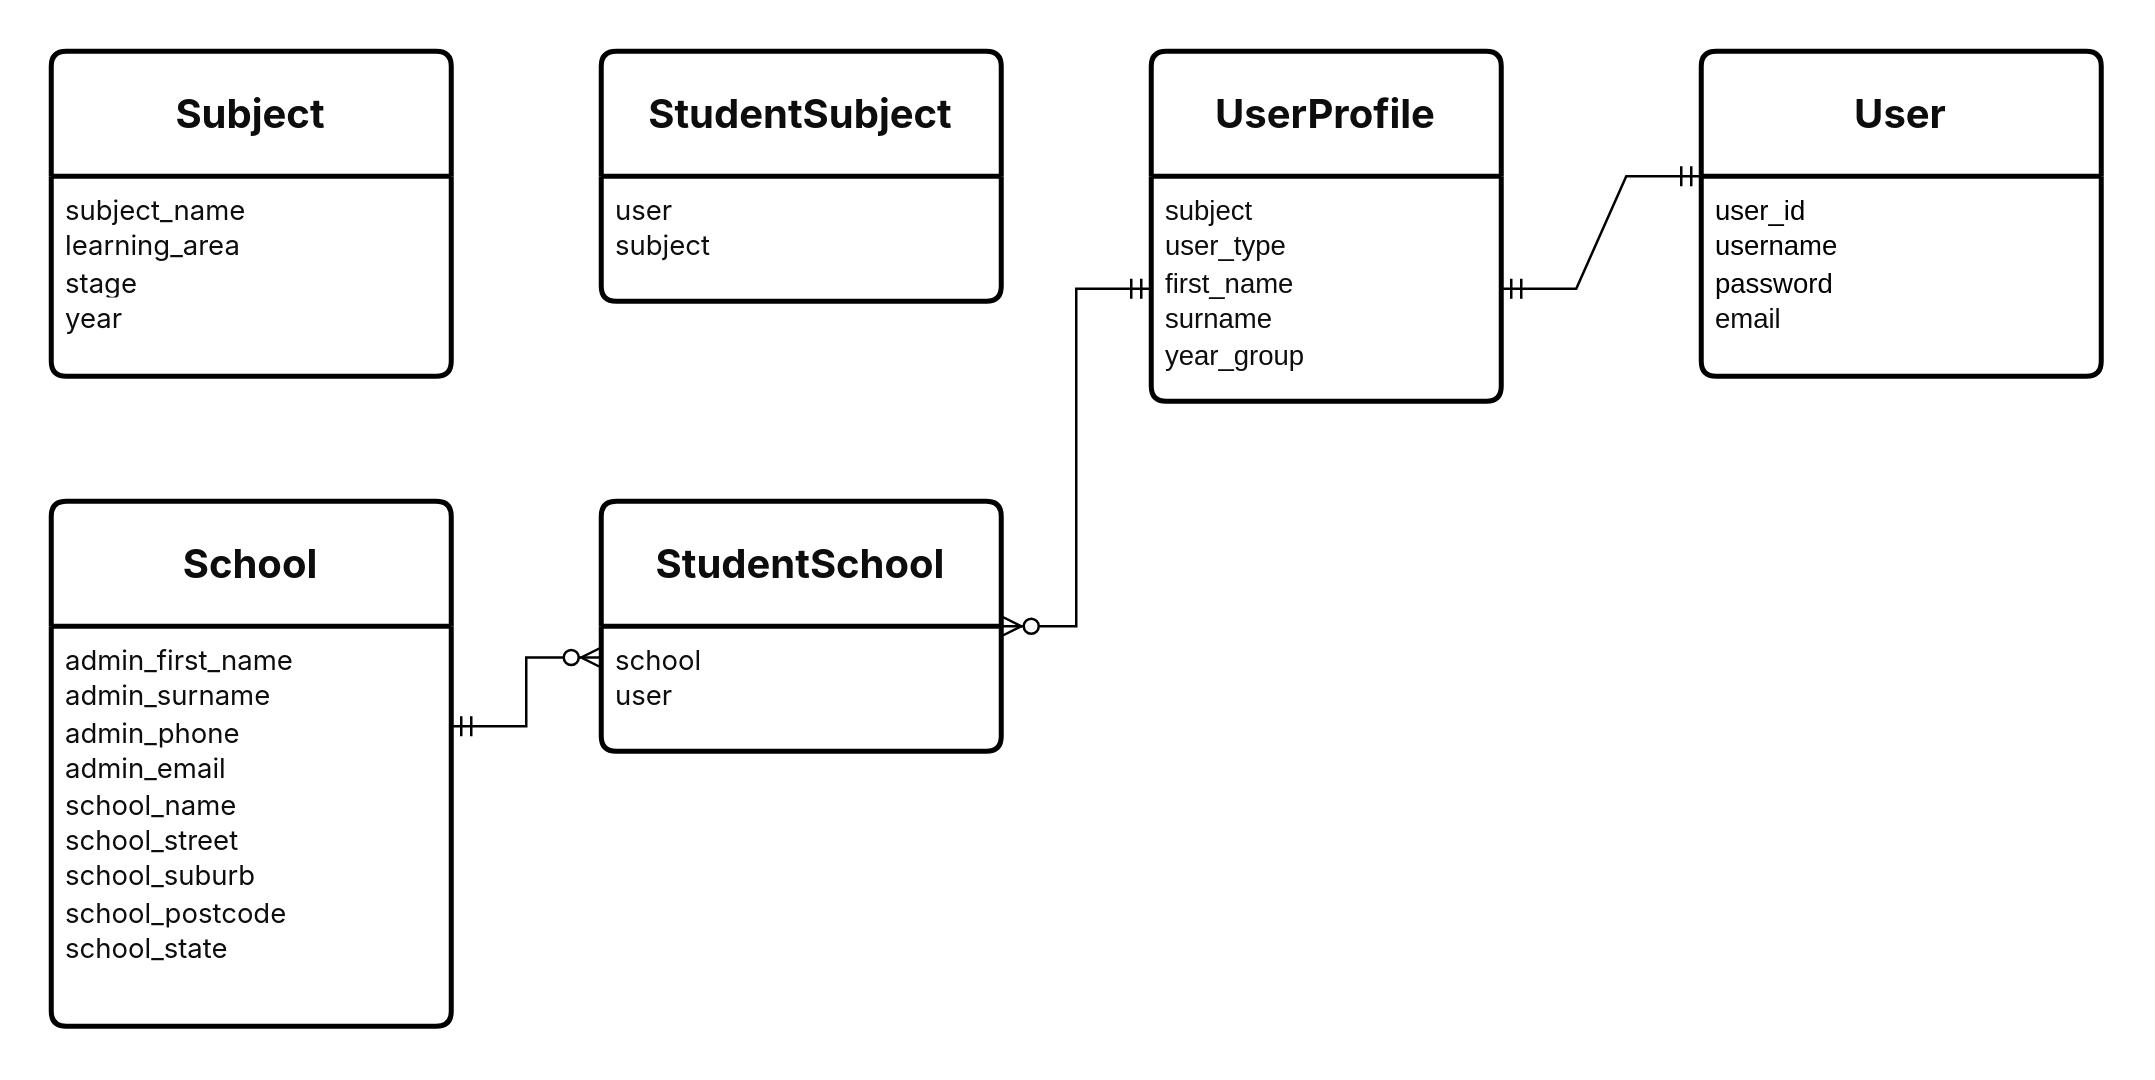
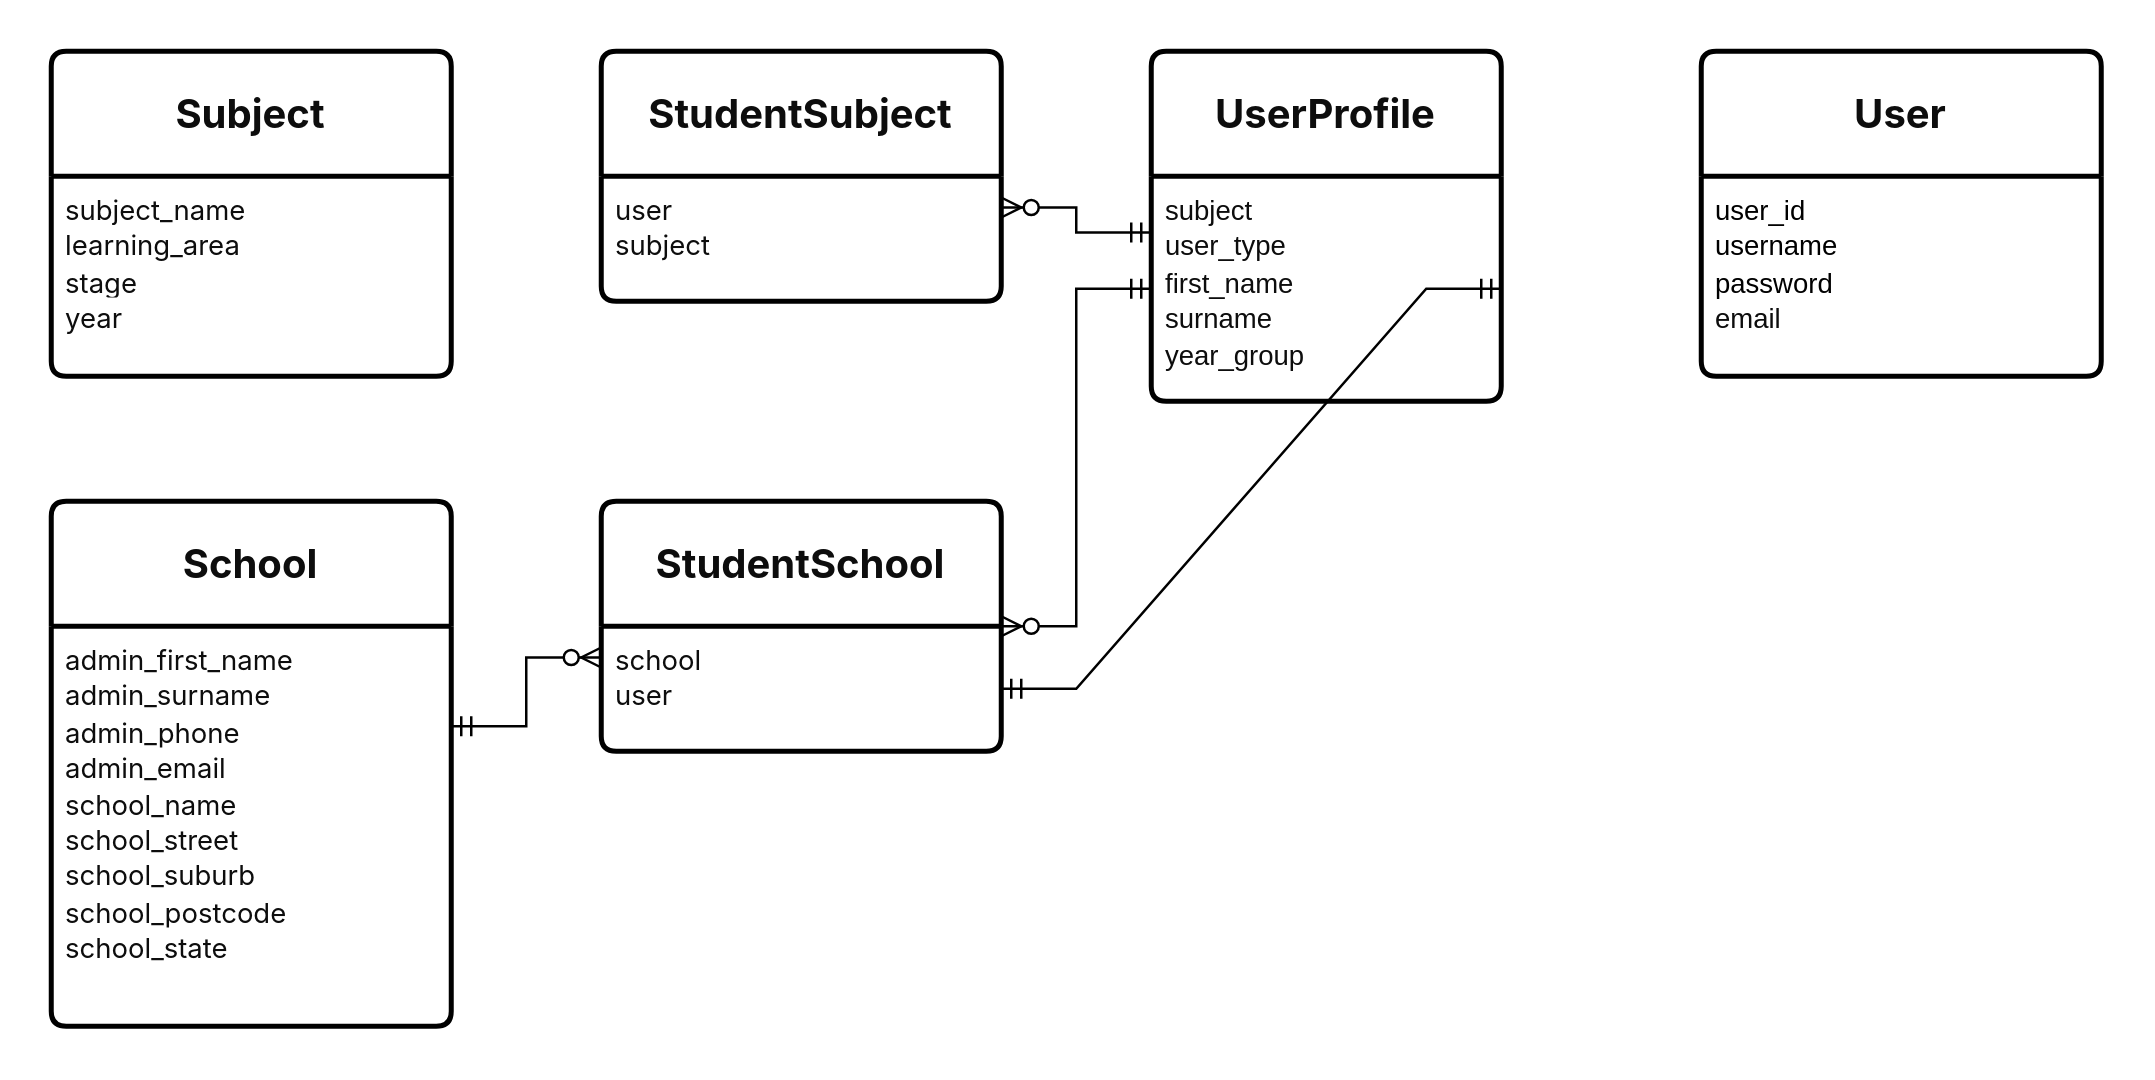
none -> (1079, 233)
(1601, 233) -> (1177, 573)
